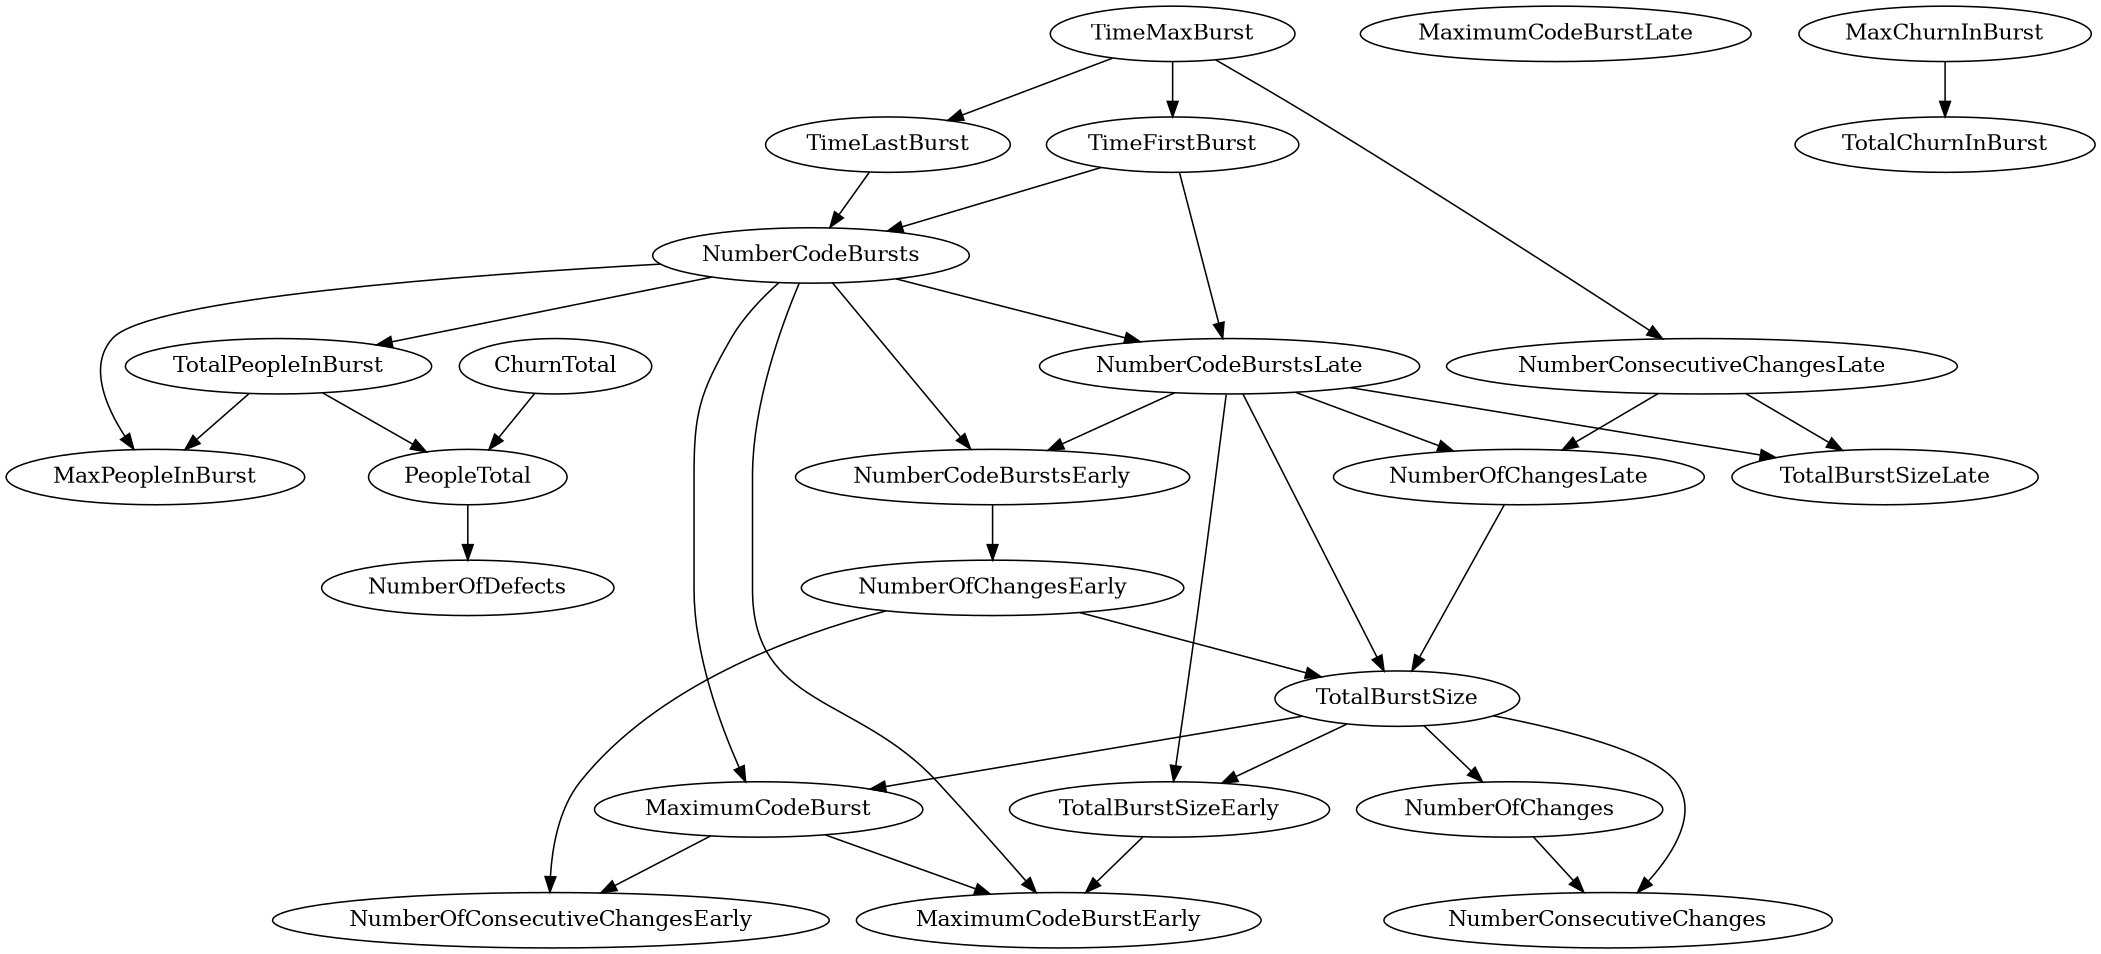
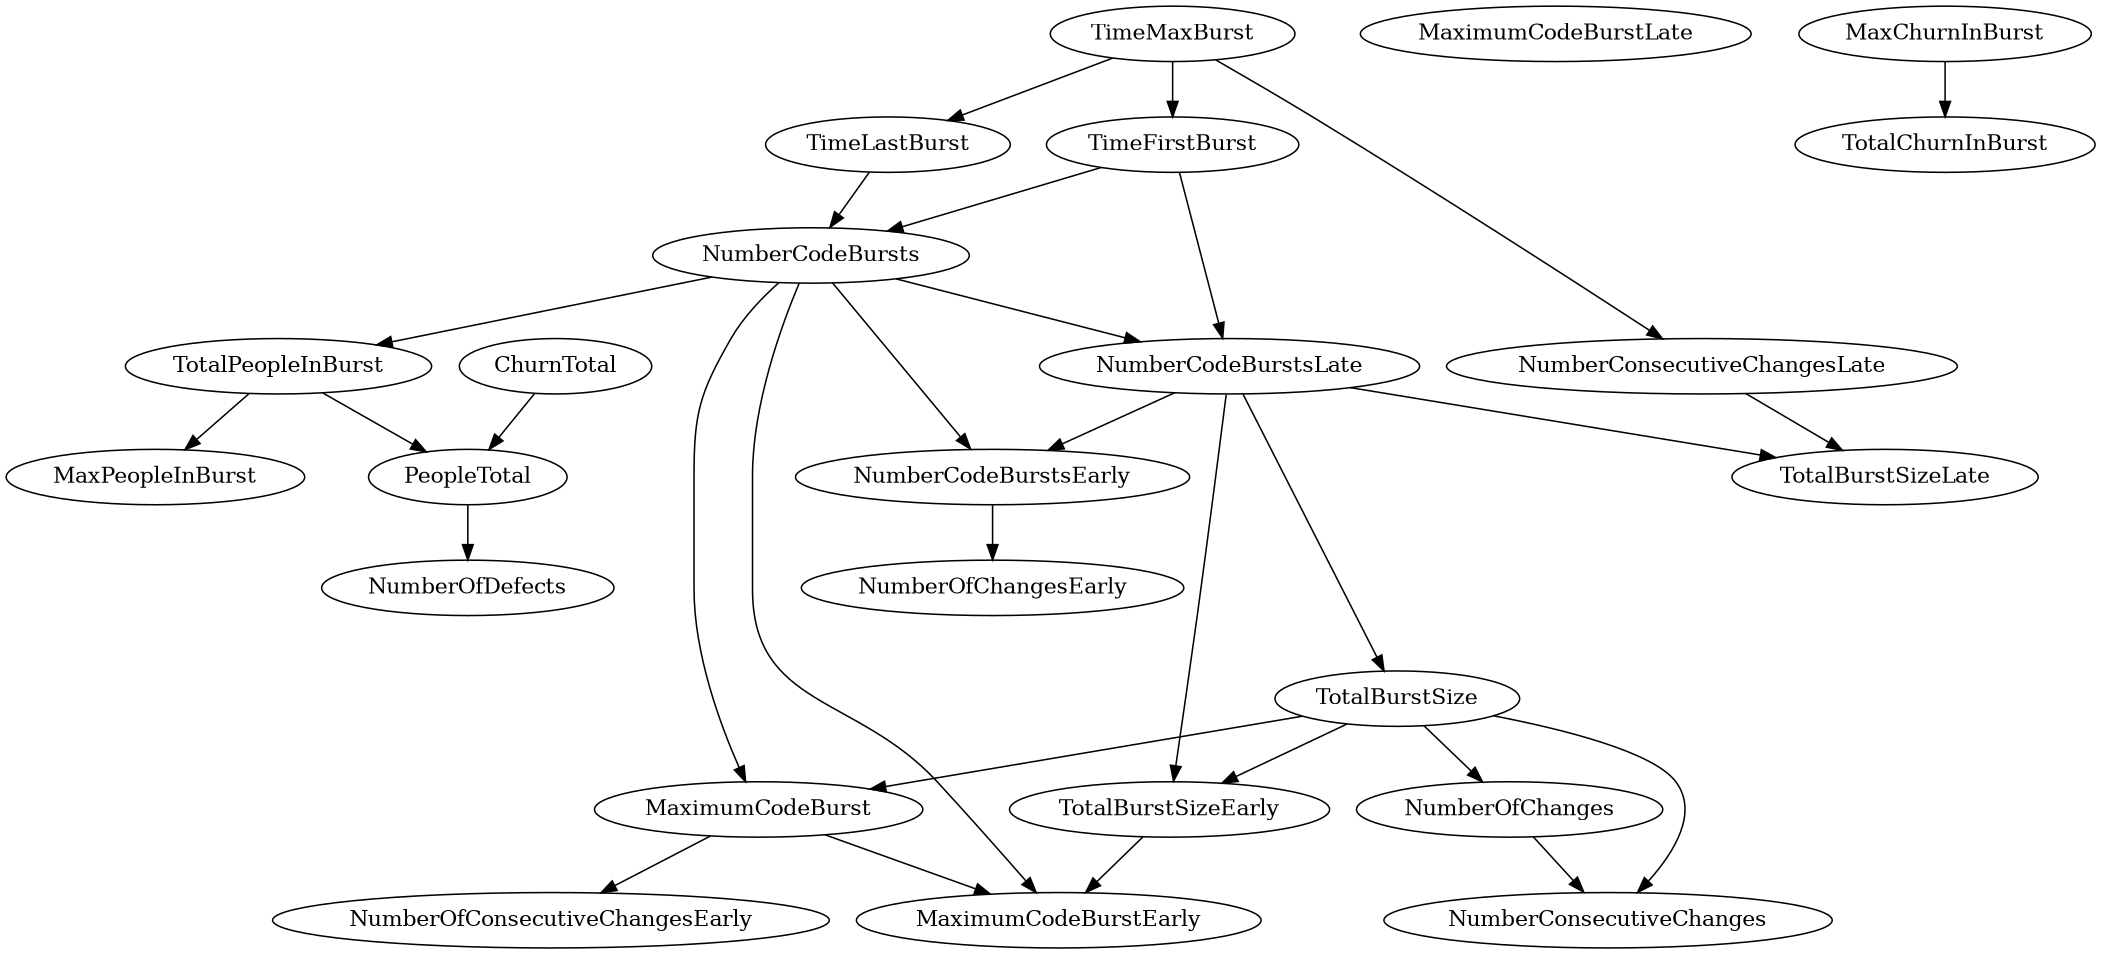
(331, 290) -> none
(1519, 477) -> none
(1182, 640) -> none
(676, 698) -> none
